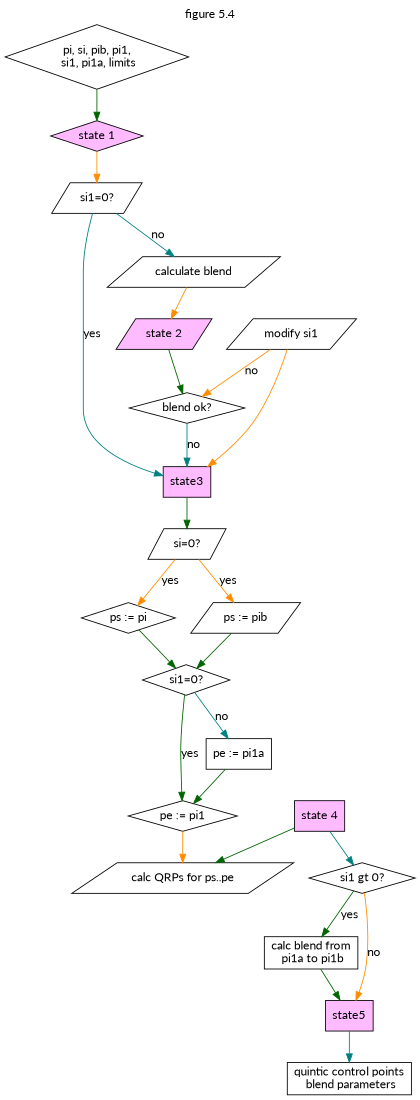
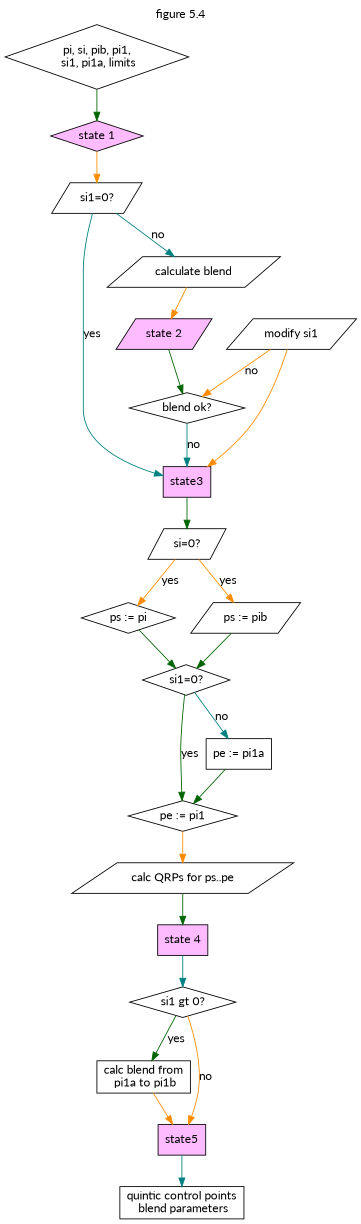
(259, 844) -> (183, 905)
(328, 981) -> (161, 1105)
